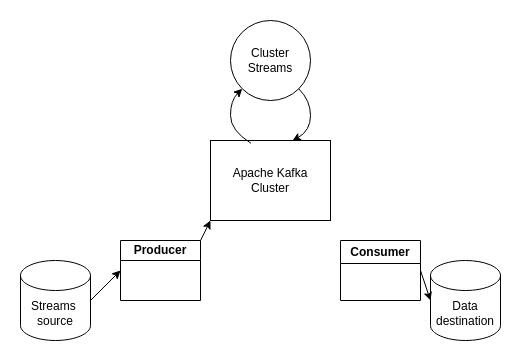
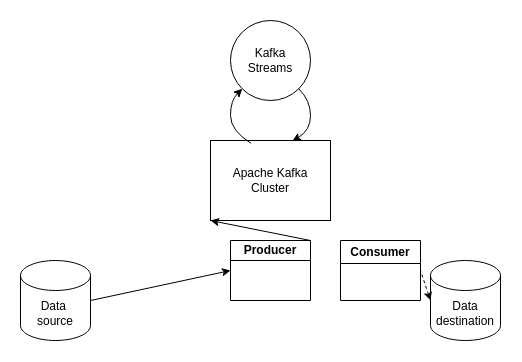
(271, 61) -> (271, 61)
(161, 271) -> (271, 271)
(425, 284) -> (425, 284)
(56, 314) -> (56, 314)
